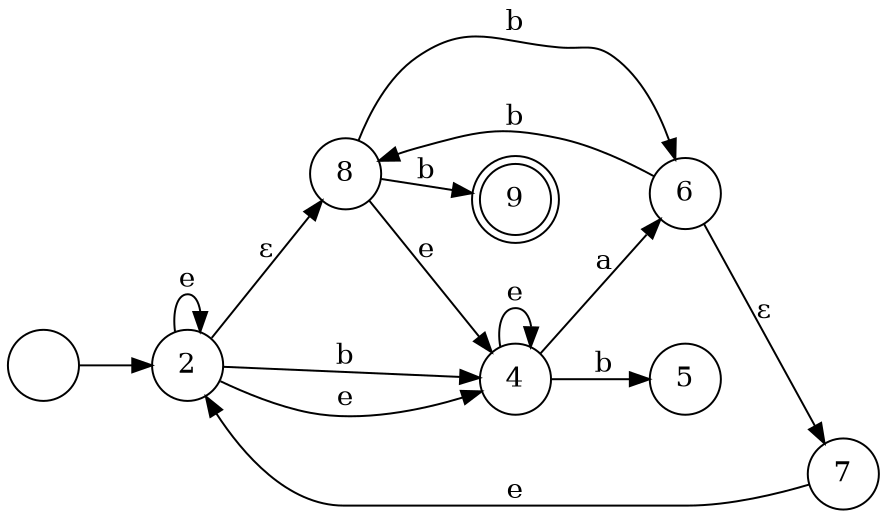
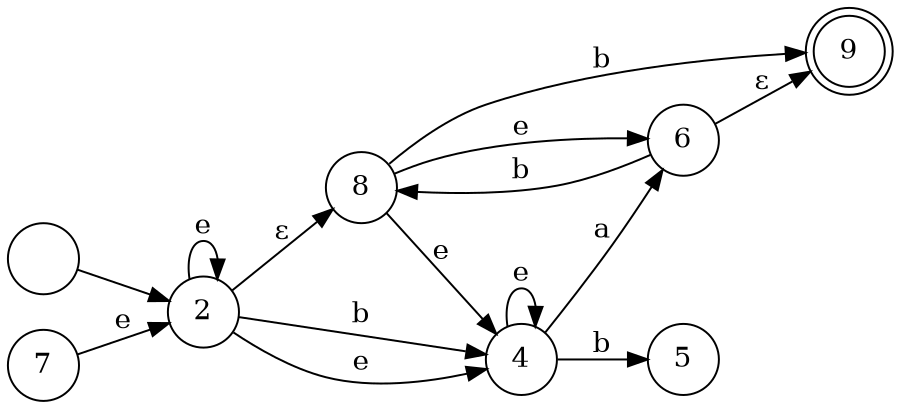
(515, 23) -> (521, 127)
(760, 325) -> (754, 103)
